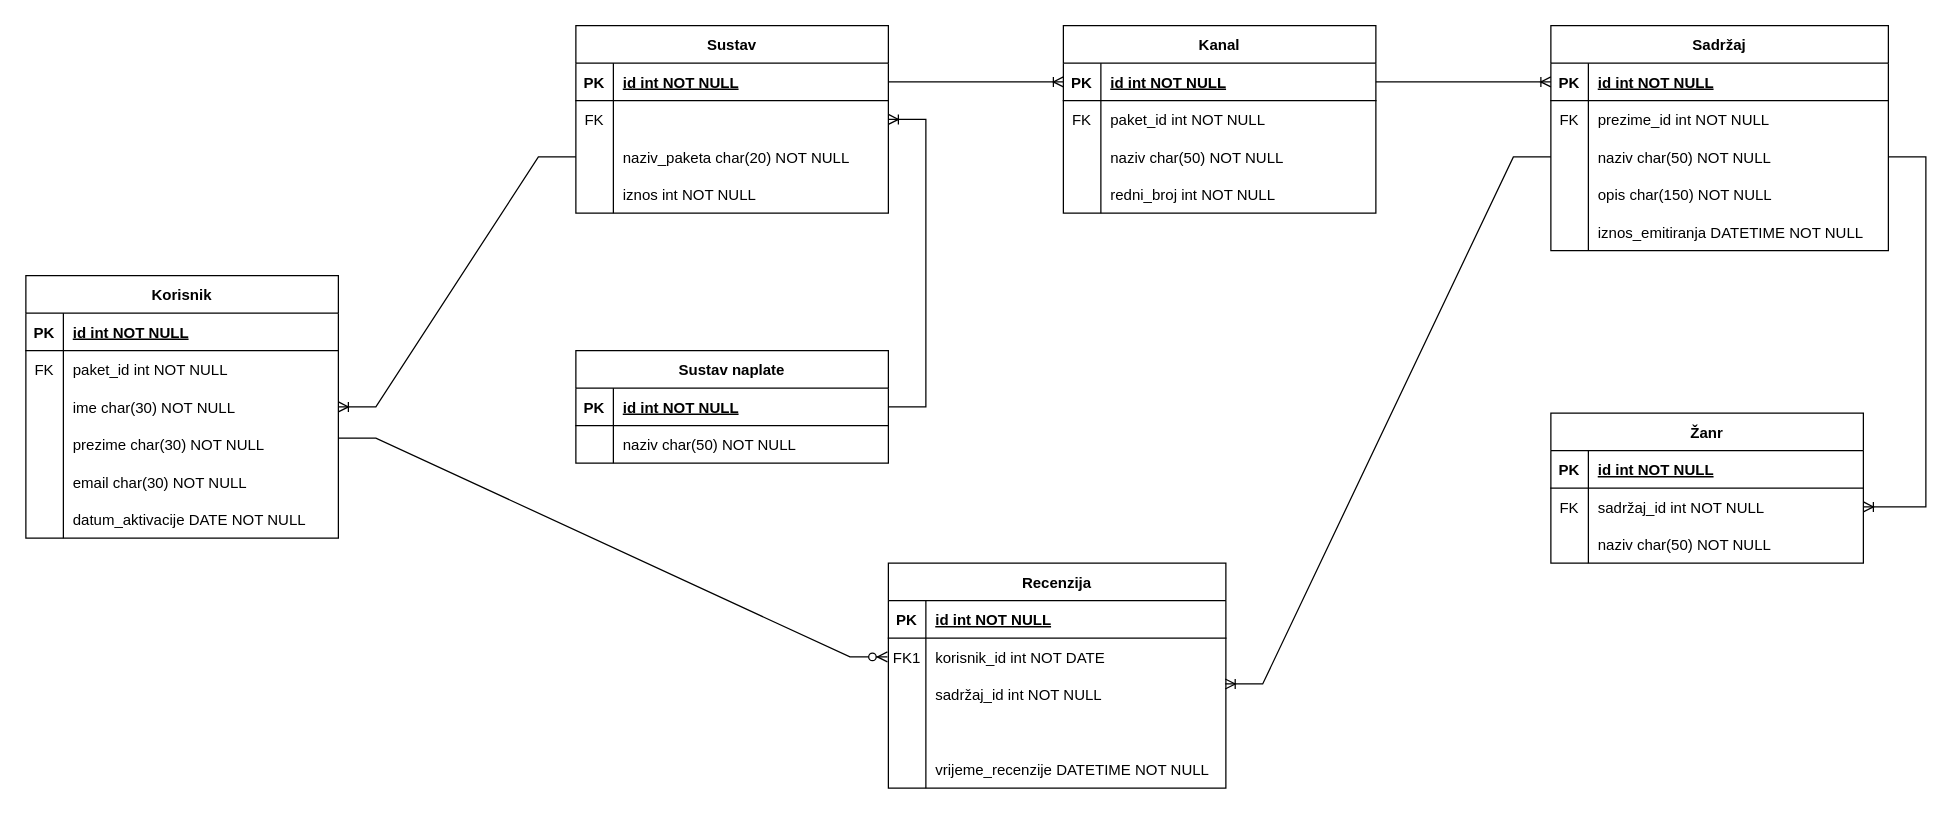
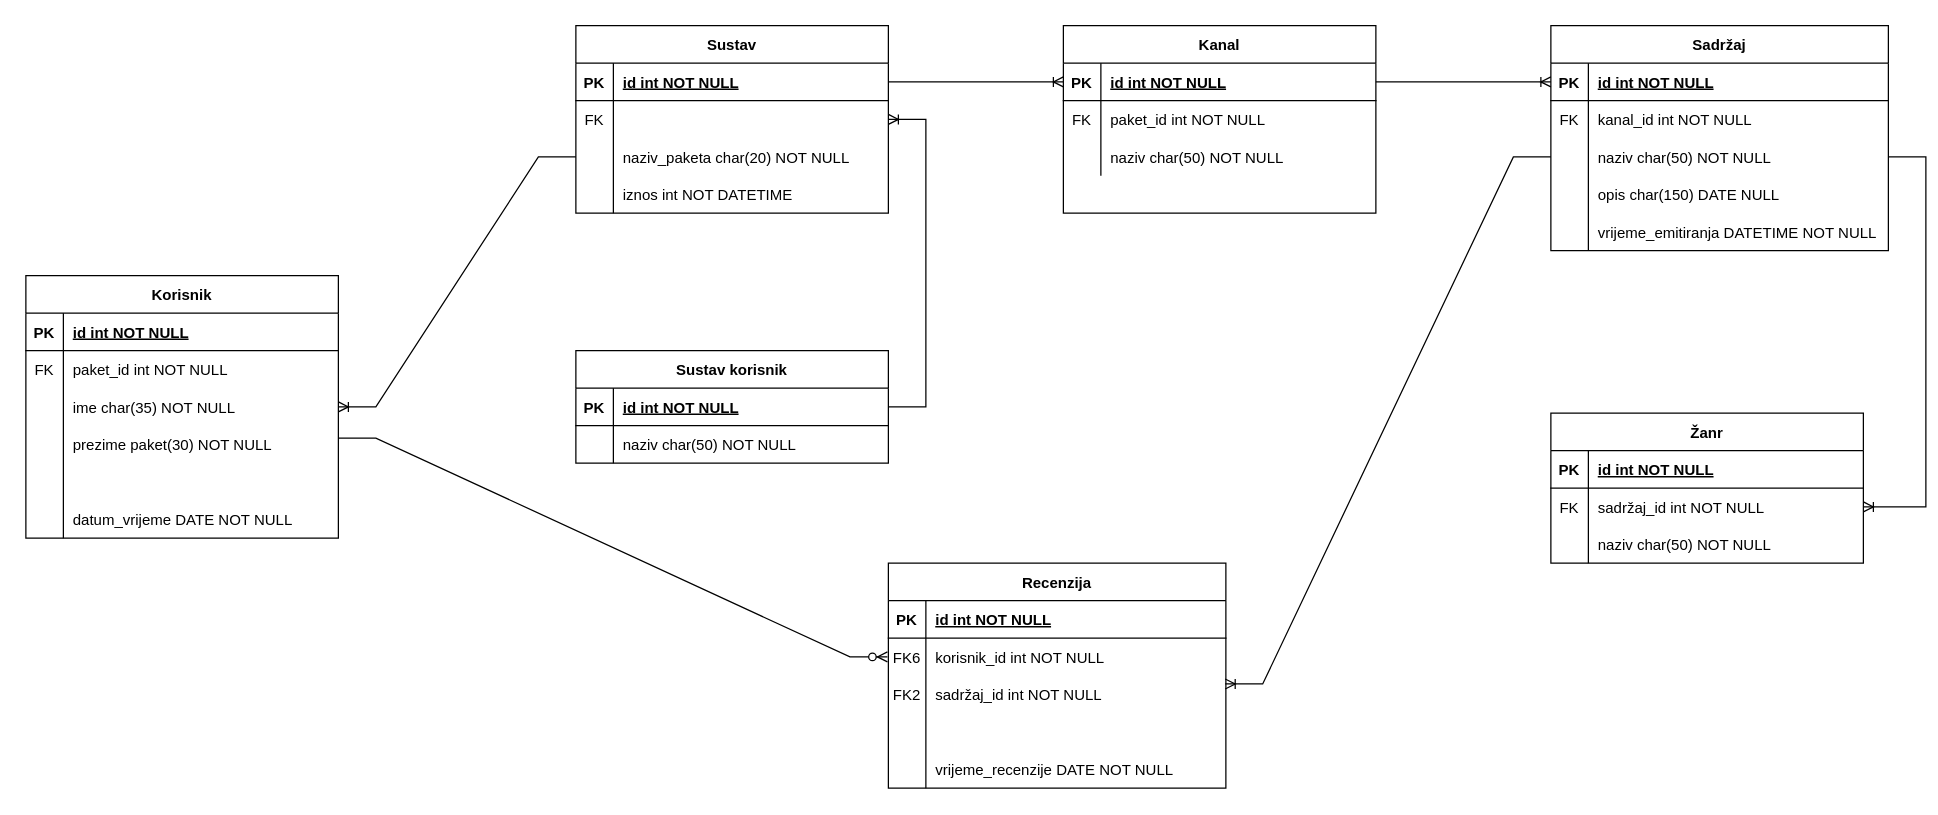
(1682, 120) -> (1674, 120)
(1238, 194) -> none
(688, 195) -> (705, 195)
(1686, 195) -> (1691, 195)
(1729, 233) -> (1737, 233)
(731, 370) -> (731, 370)
(153, 408) -> (153, 408)
(170, 445) -> (174, 445)
(201, 482) -> none
(189, 520) -> (178, 520)
(906, 658) -> (906, 658)
(1022, 658) -> (1022, 658)
none -> (907, 694)
(1072, 770) -> (1055, 770)
